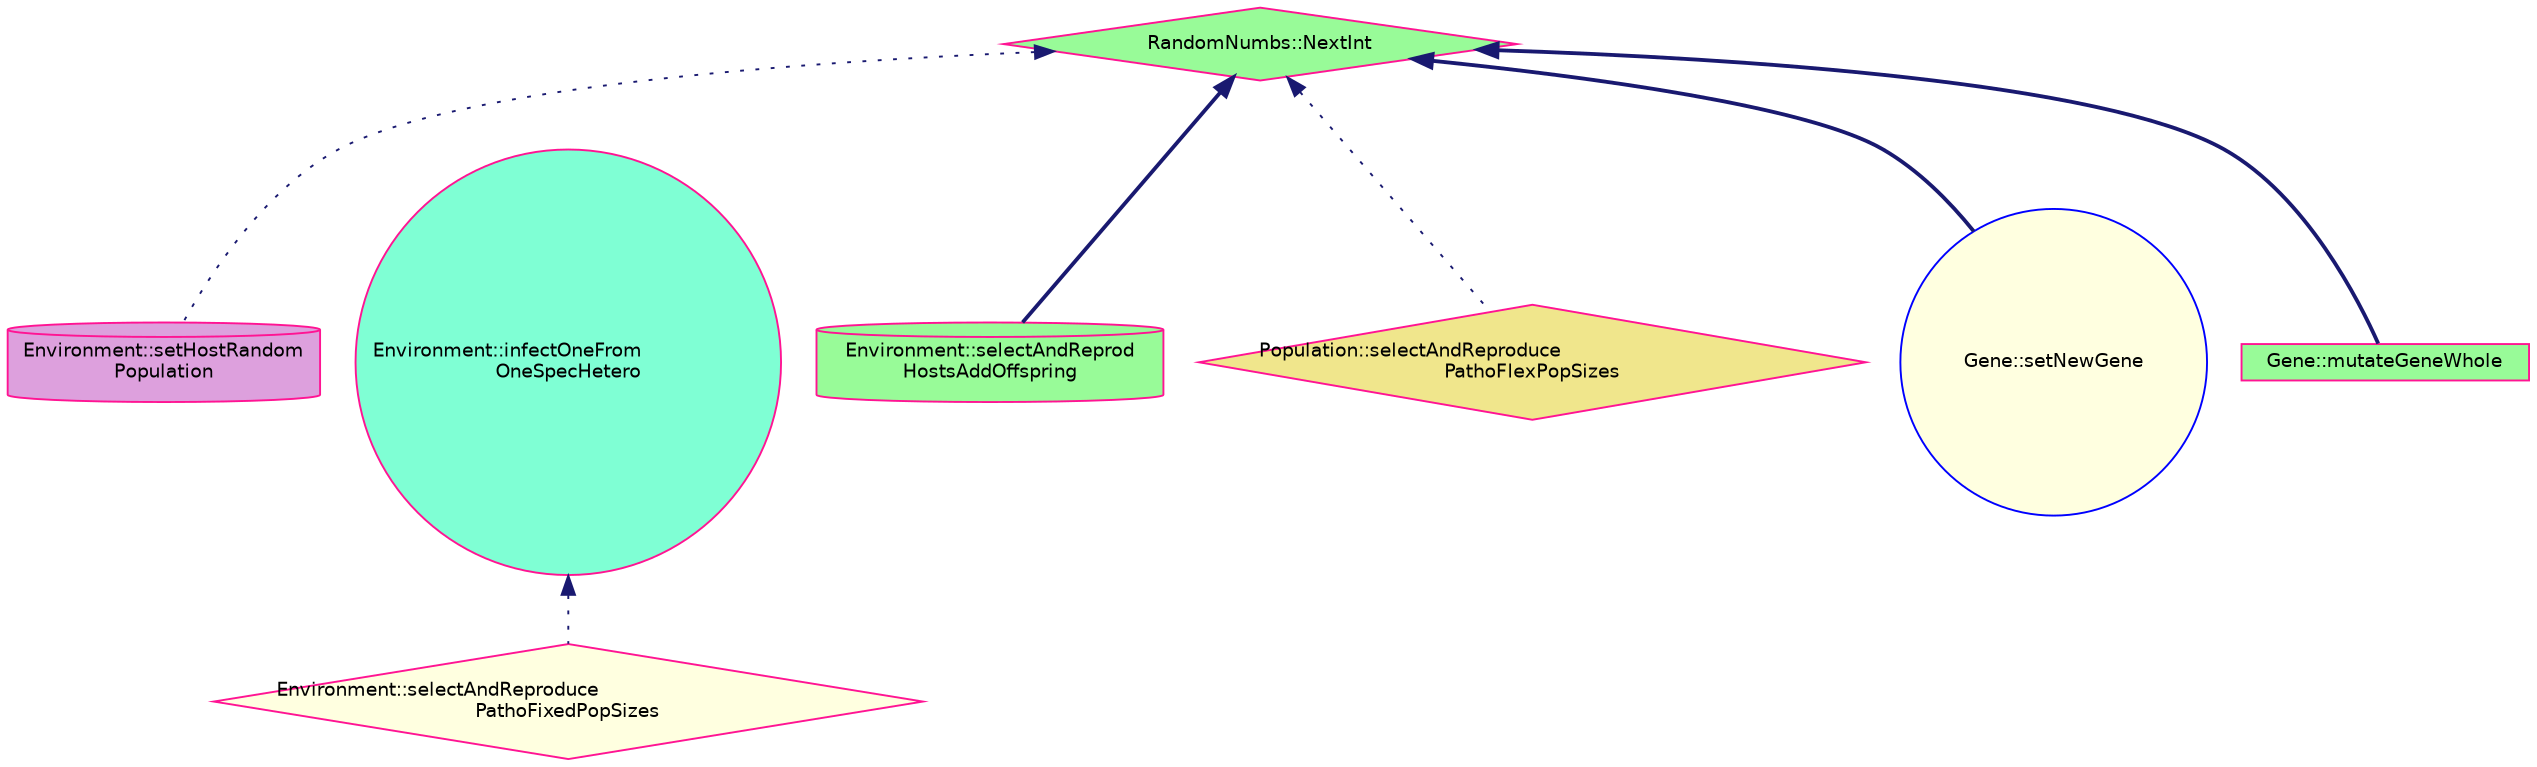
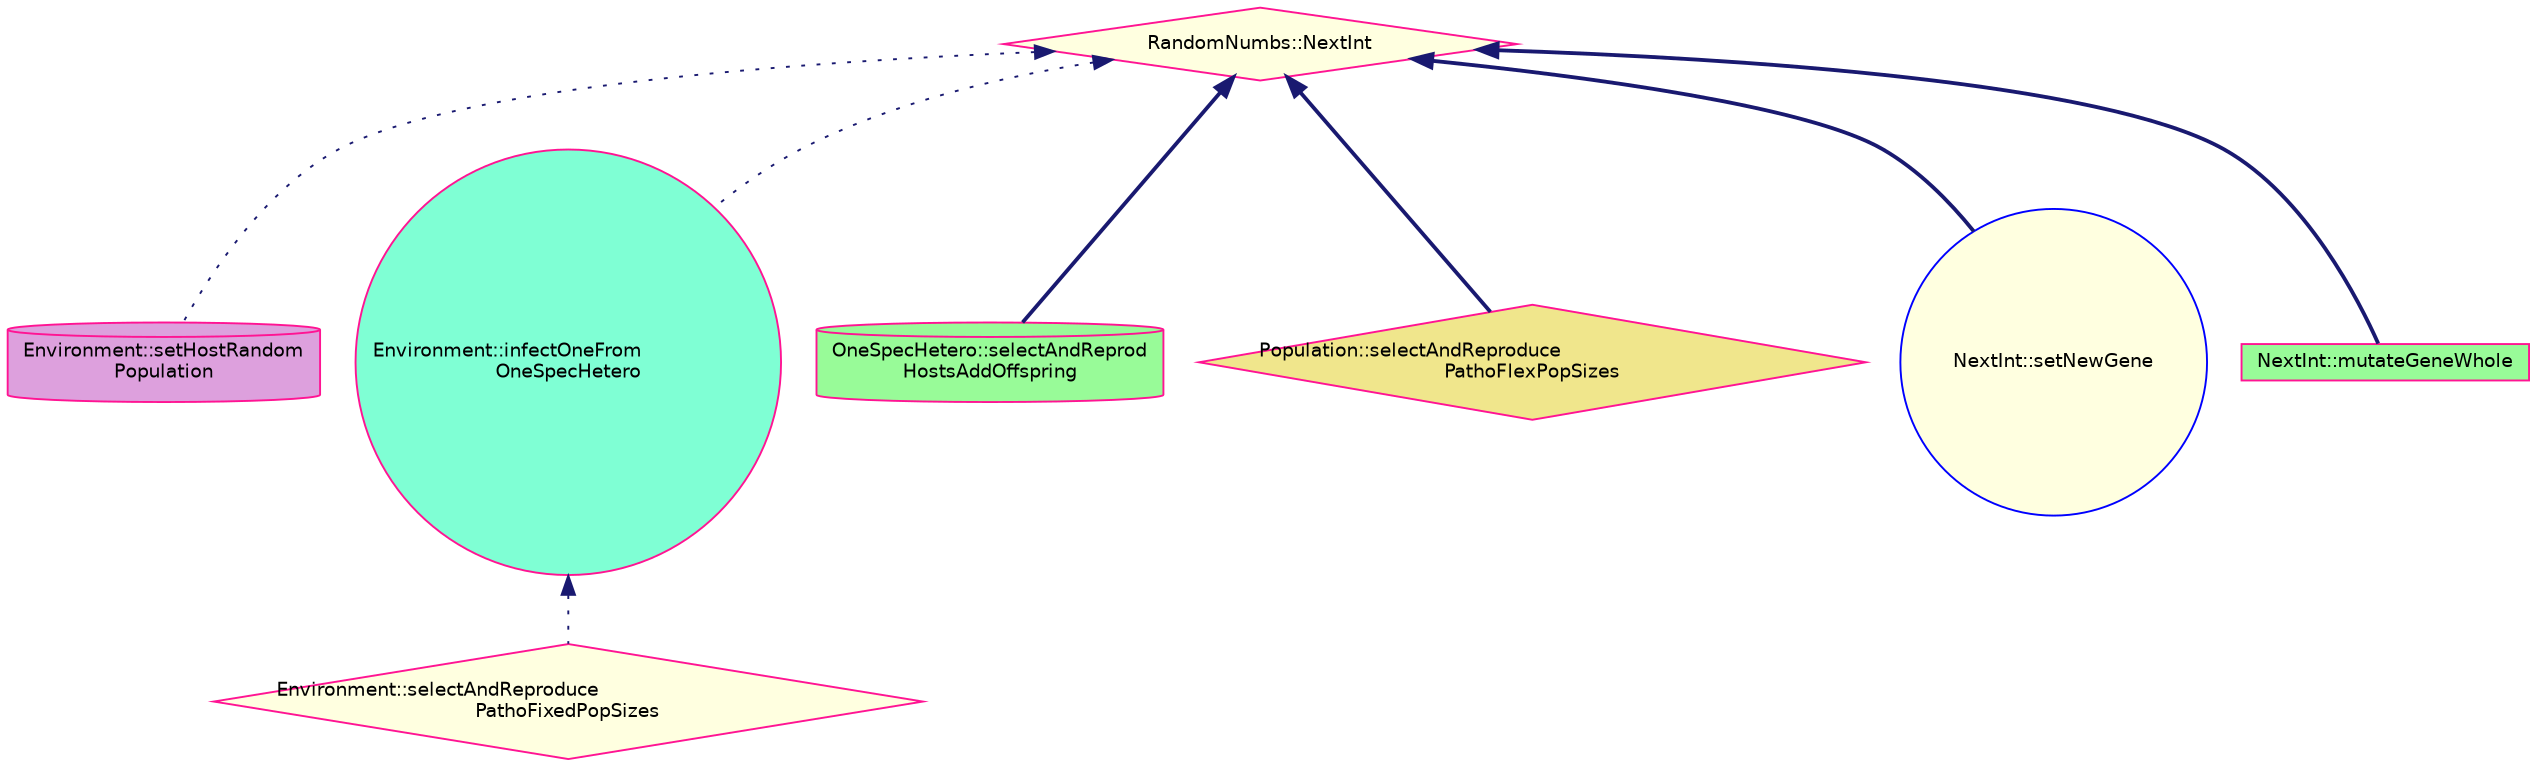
(1260, 44) -> (1260, 44)
none -> (894, 110)
(1395, 202) -> (1395, 202)
(990, 362) -> (990, 362)
(2054, 362) -> (2054, 362)
(2385, 362) -> (2385, 362)
